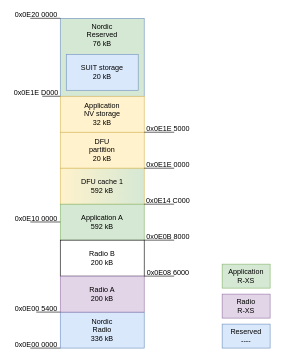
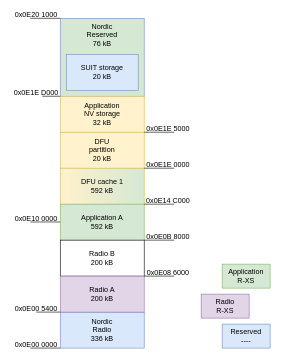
(36, 15) -> (36, 15)
(246, 306) -> (225, 306)
